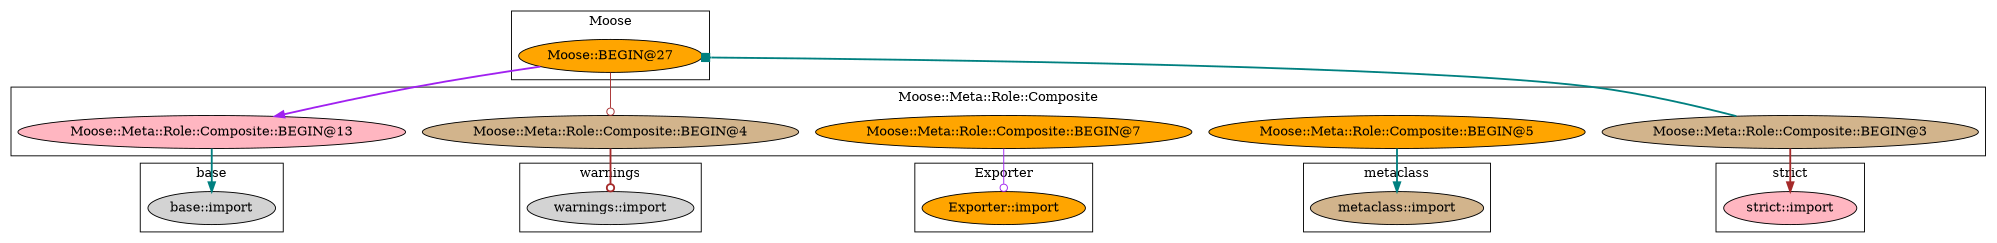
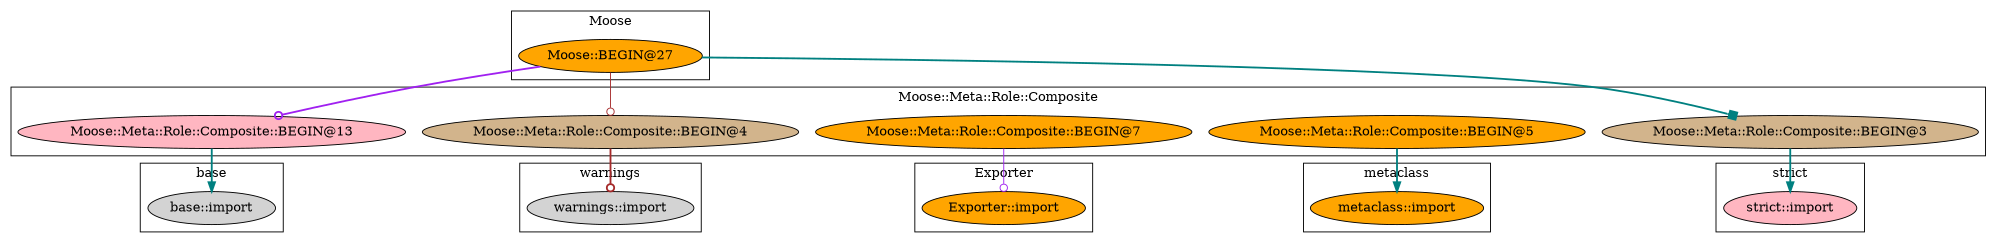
(1226, 67) -> (1216, 66)
(380, 94) -> (385, 93)
(1790, 169) -> (1790, 169)
(1397, 208) -> (1397, 208)
